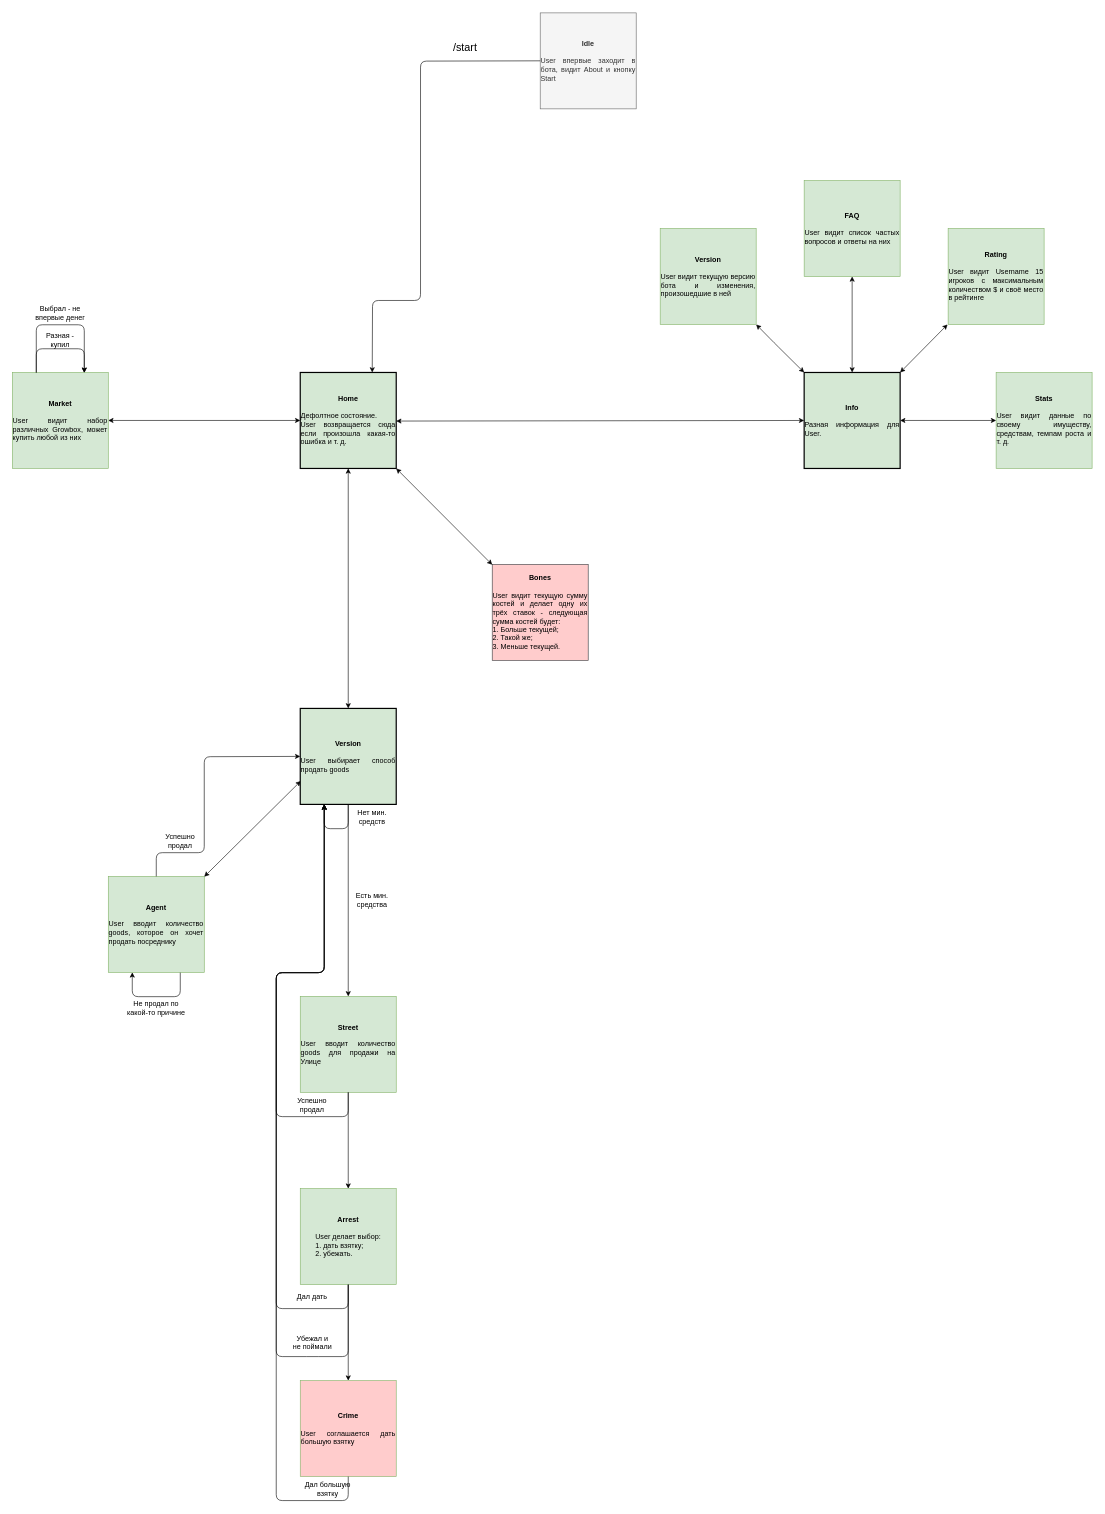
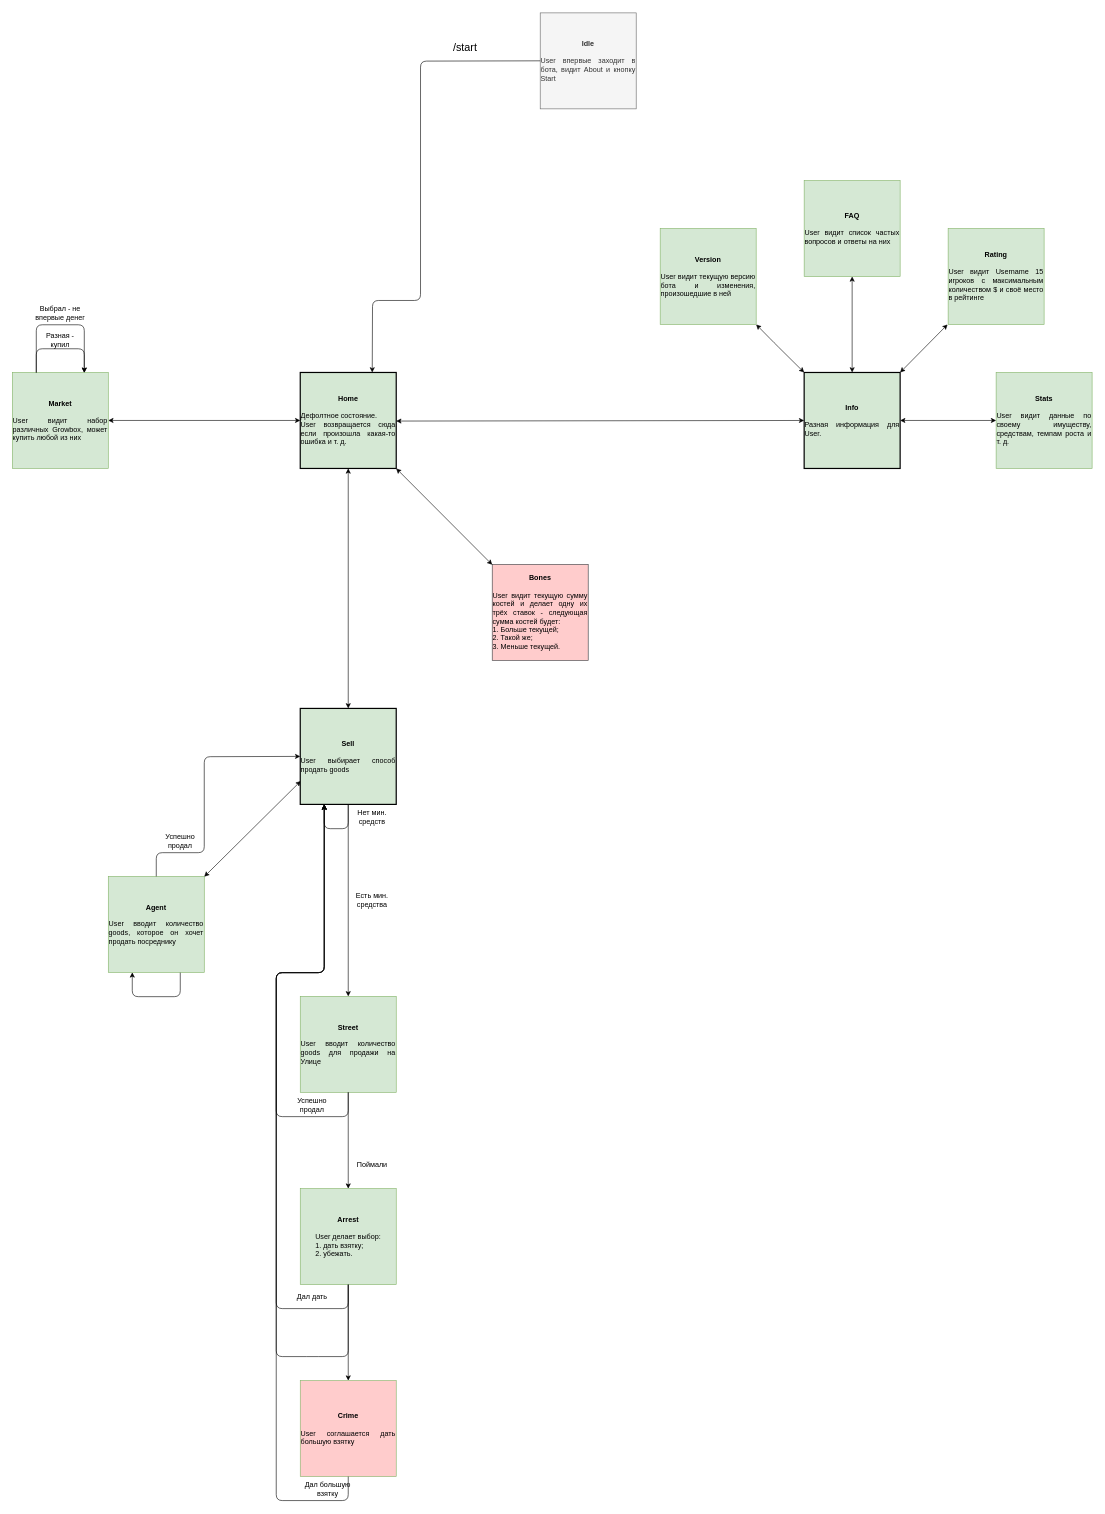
(348, 756) -> (348, 756)
(156, 1008) -> none
none -> (372, 1165)
(312, 1342) -> none
